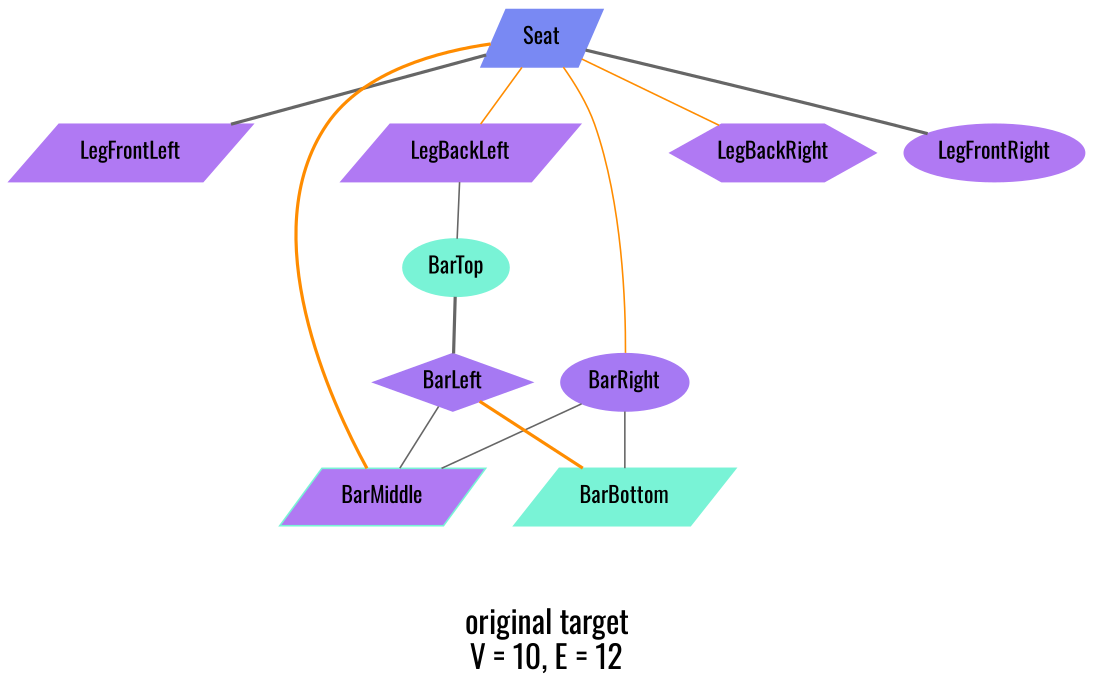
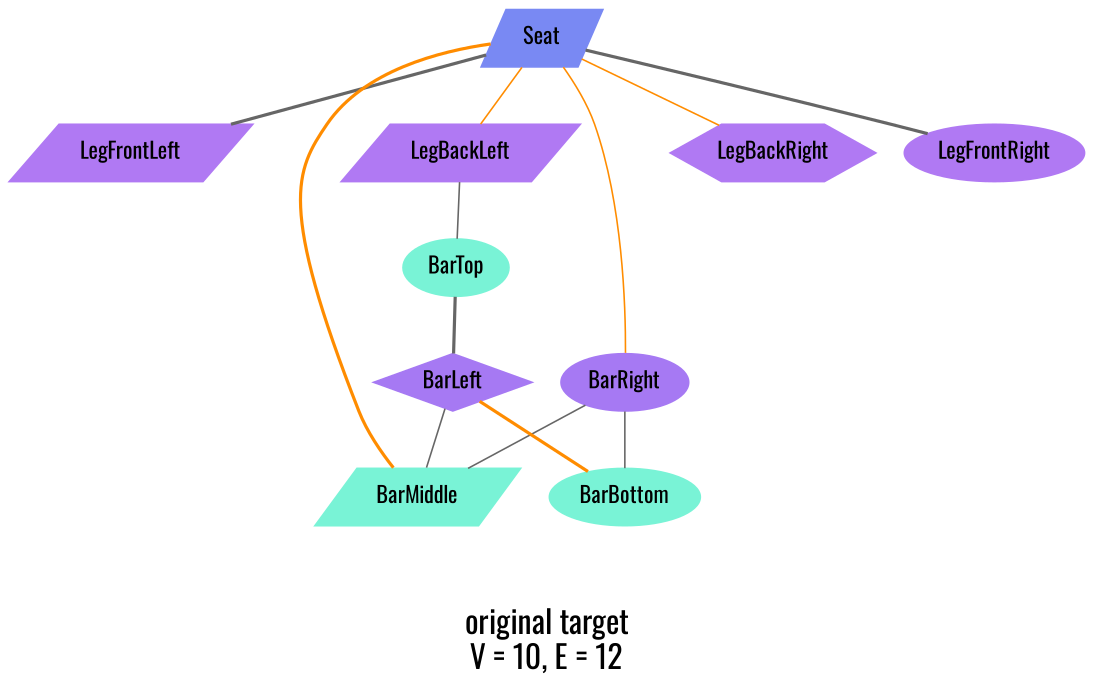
(383, 497) -> (418, 497)
(625, 497) -> (625, 497)
